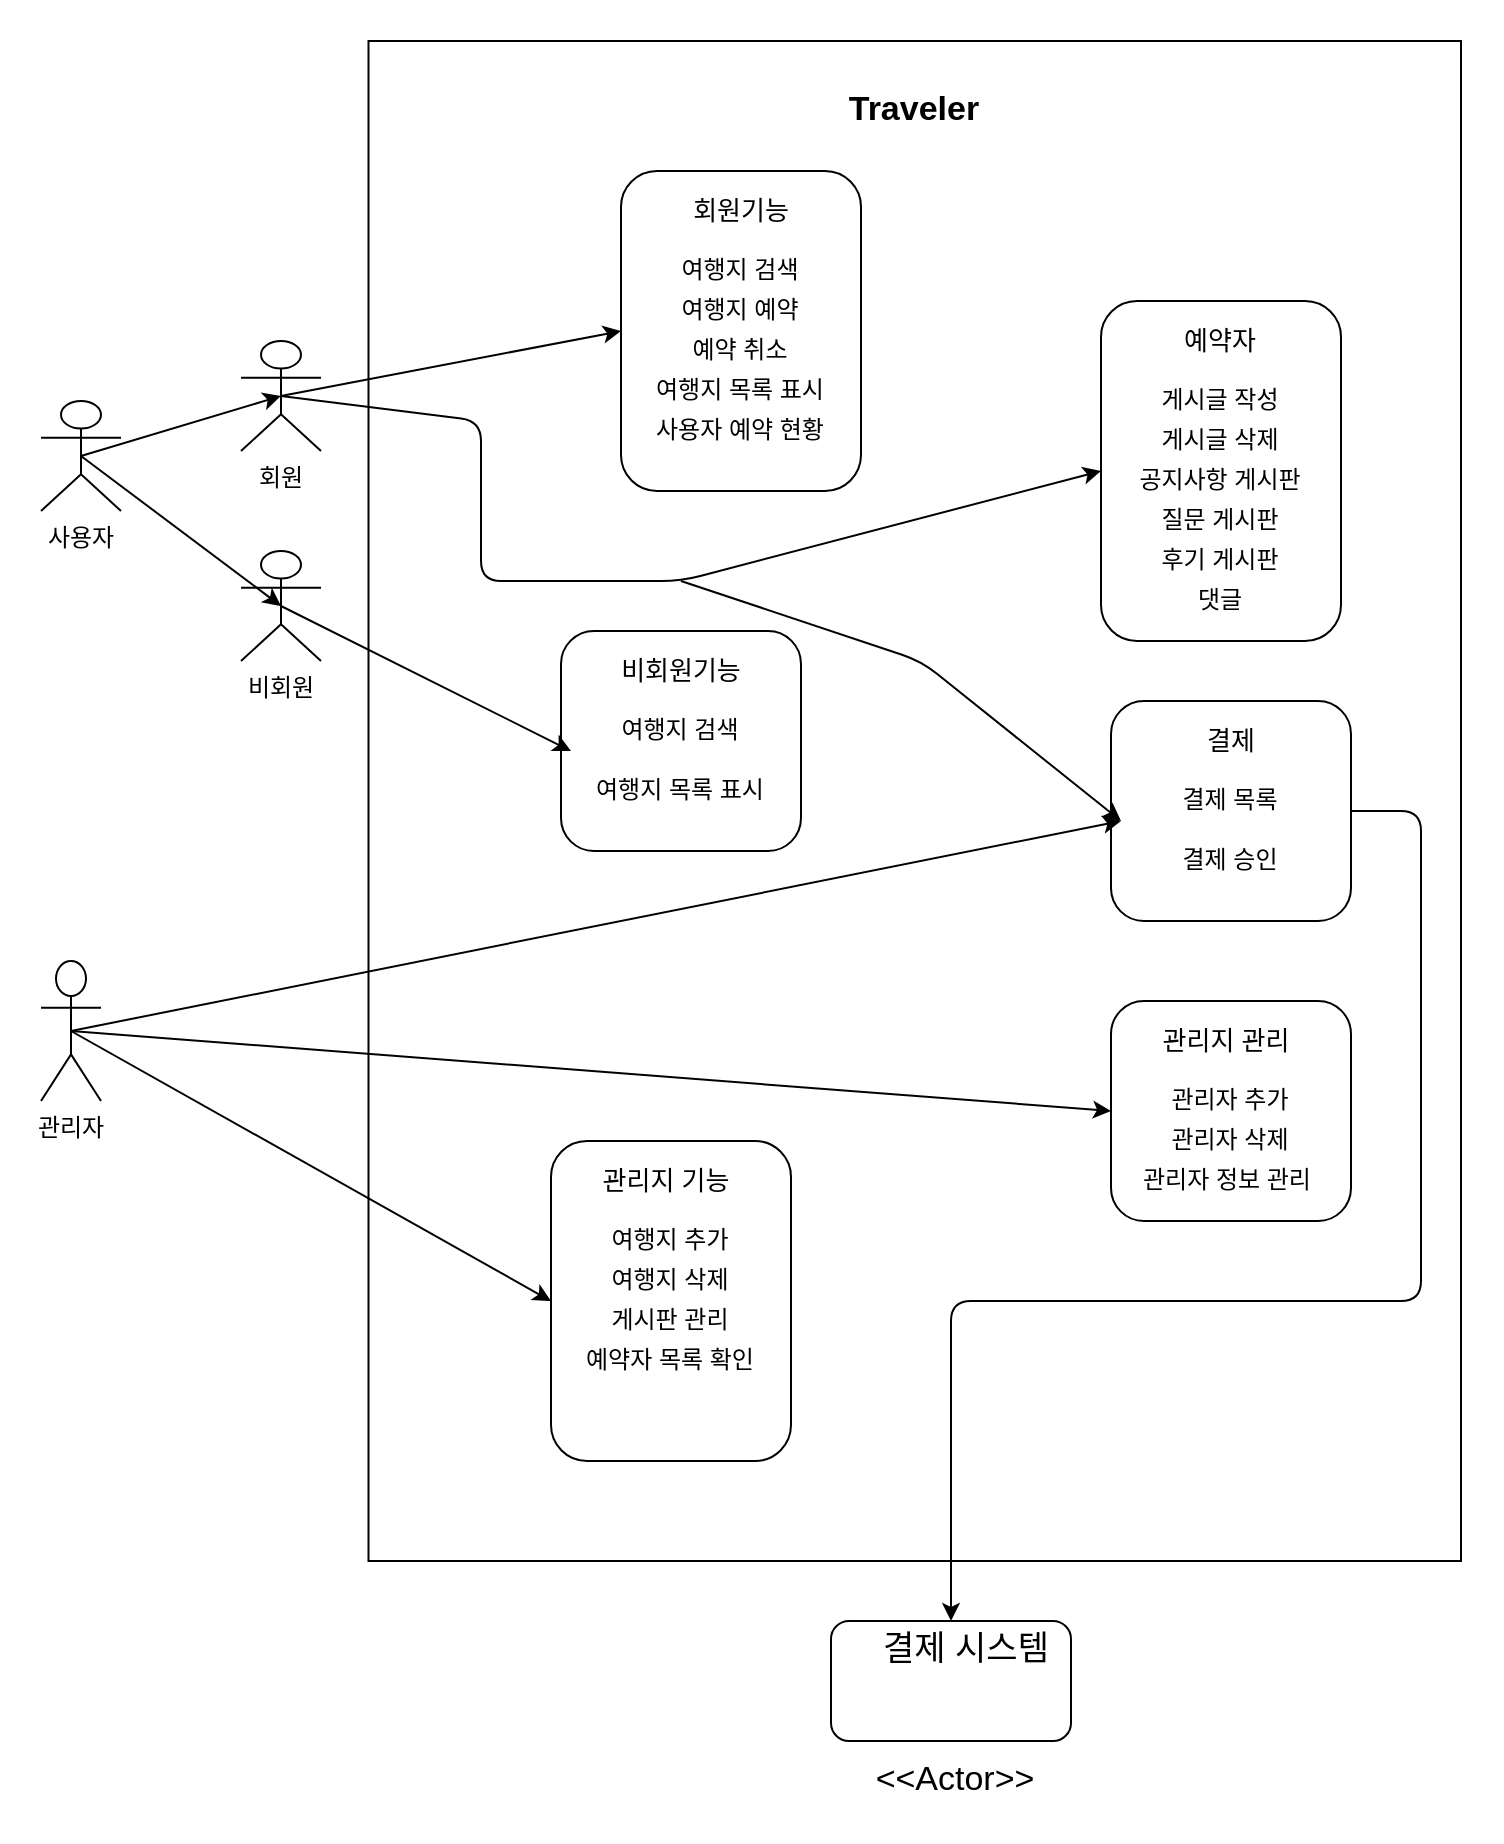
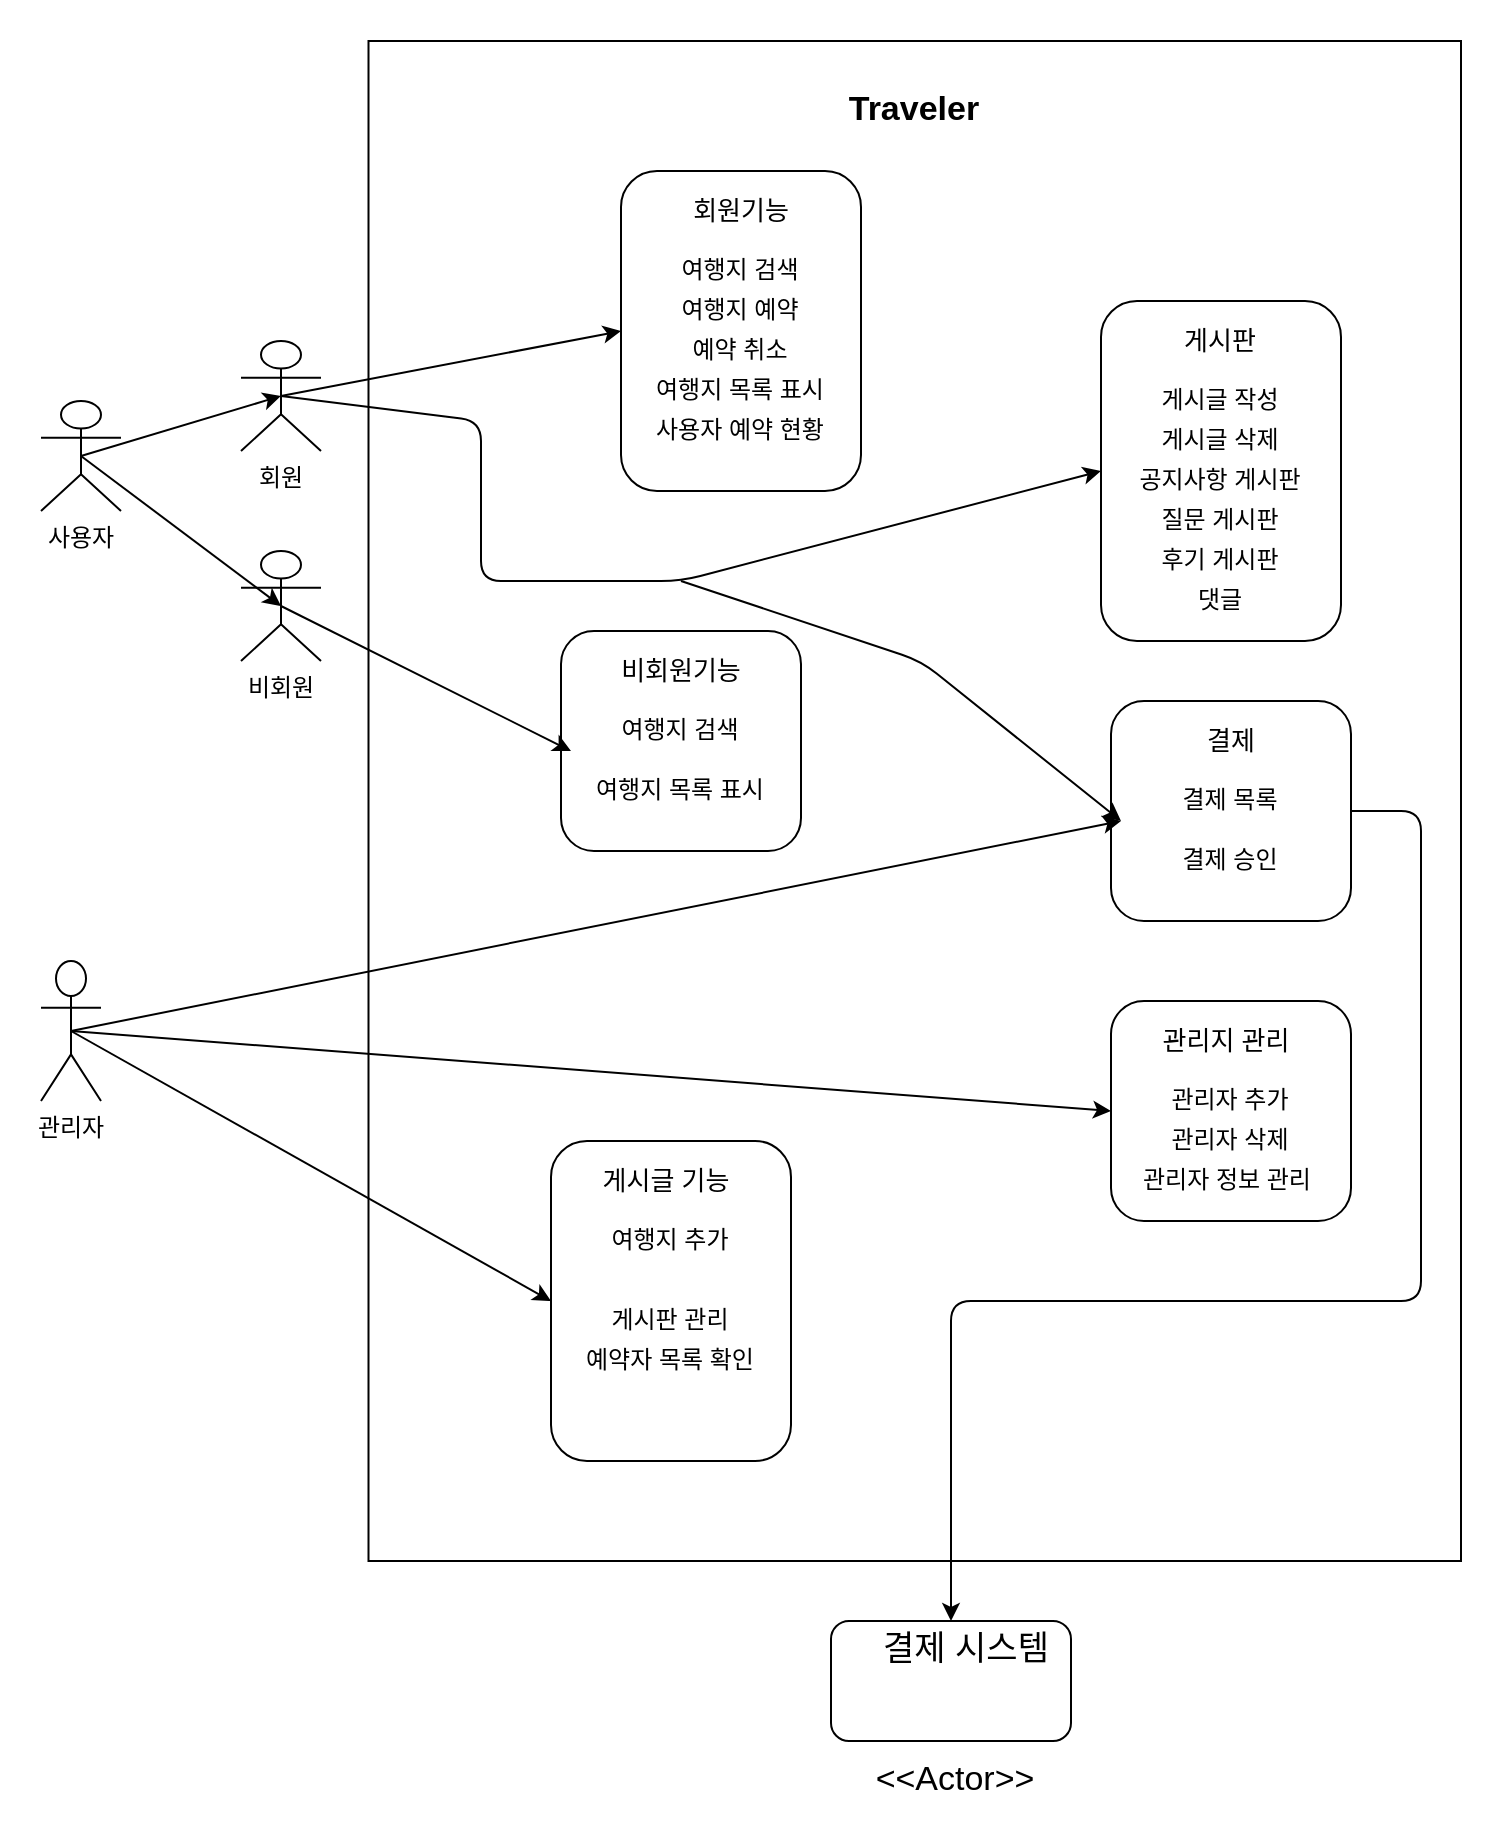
(1221, 341) -> (1221, 341)
(667, 1181) -> (667, 1181)
(671, 1281) -> none
